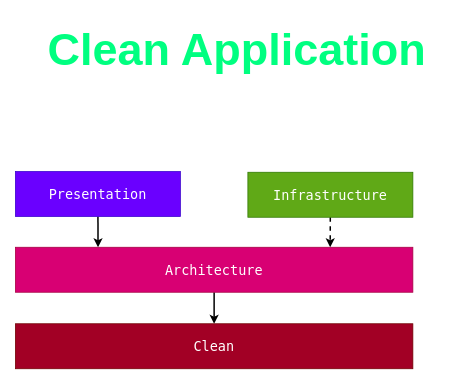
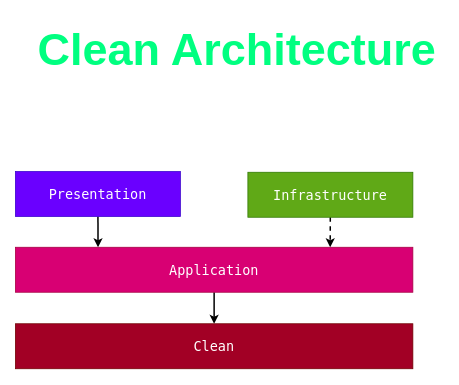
(237, 49) -> (237, 49)
(214, 270) -> (214, 270)
